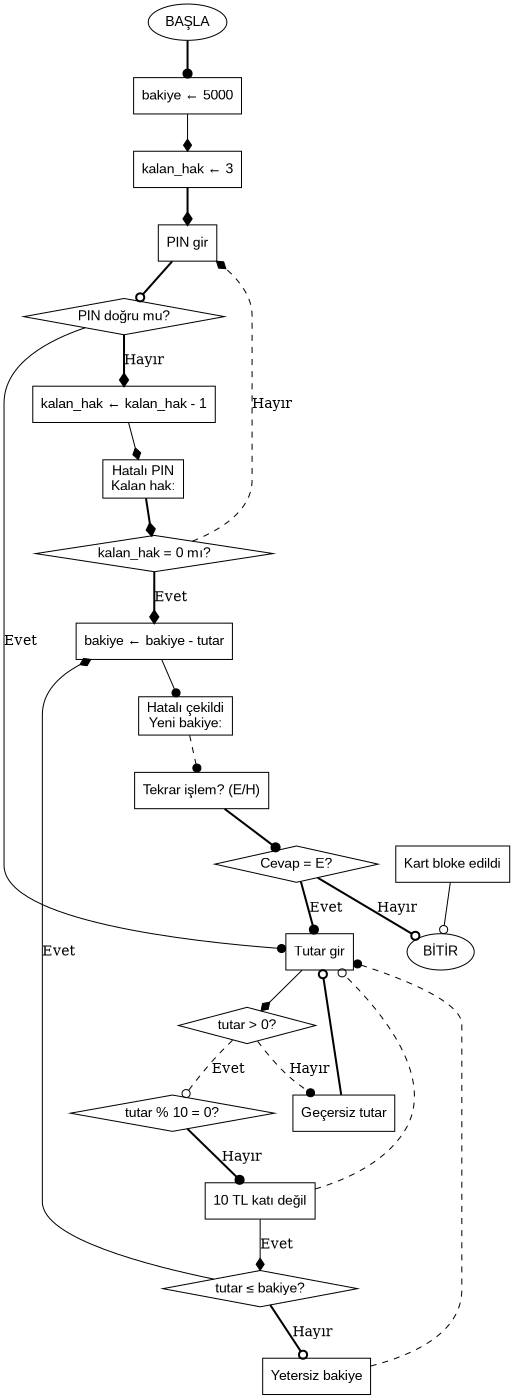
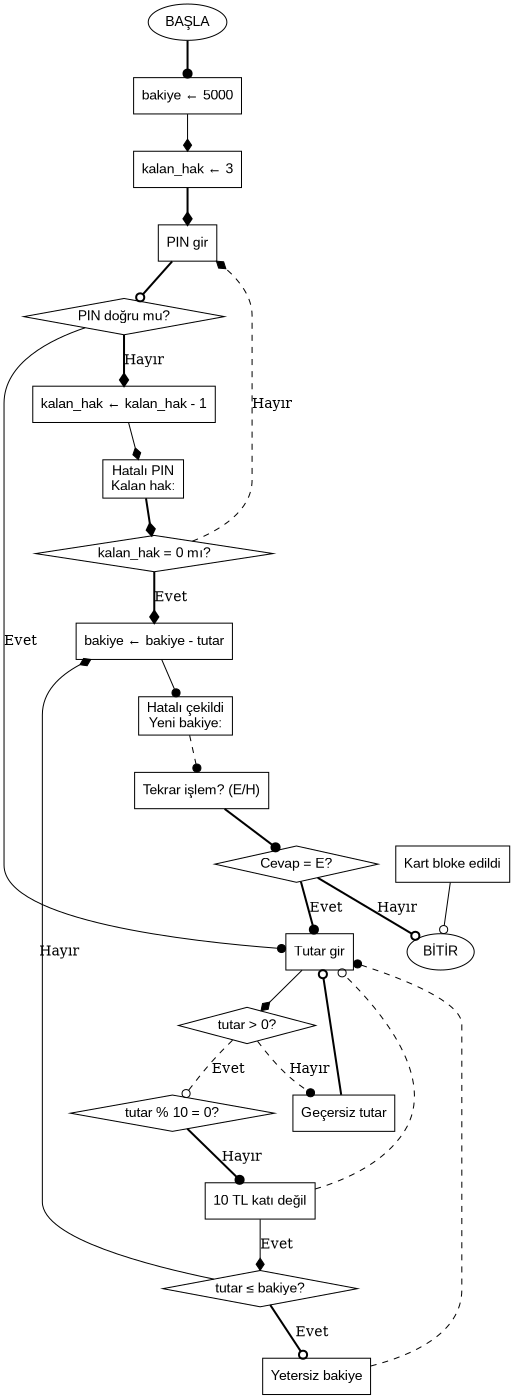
(59, 952) -> (59, 952)
(313, 1333) -> (313, 1333)
